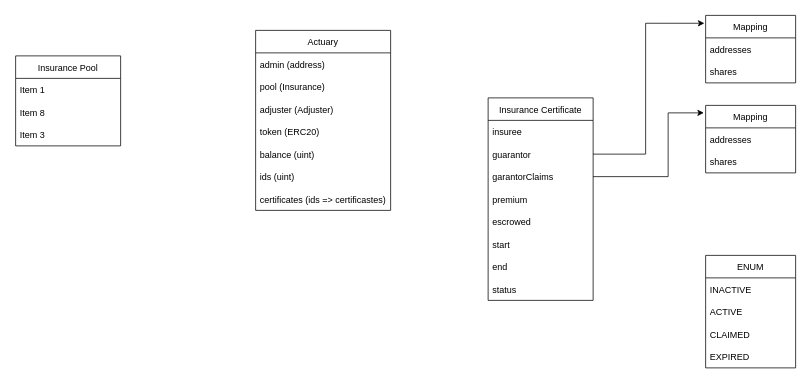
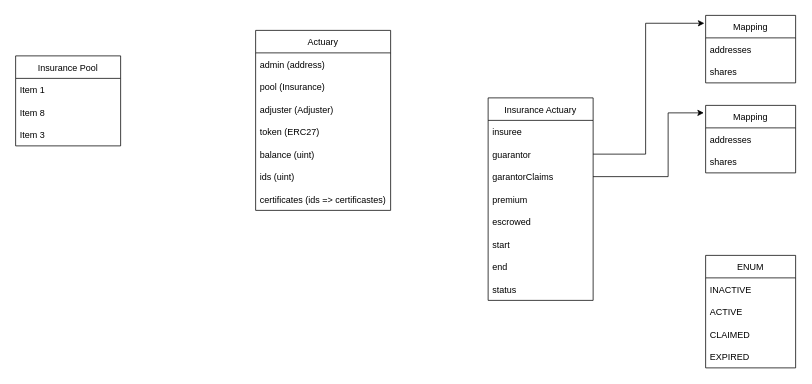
(540, 110) -> (540, 110)
(291, 132) -> (291, 132)
